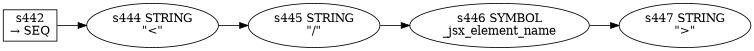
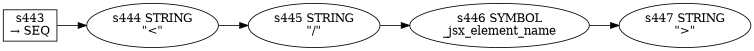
(30, 25) -> (30, 25)
